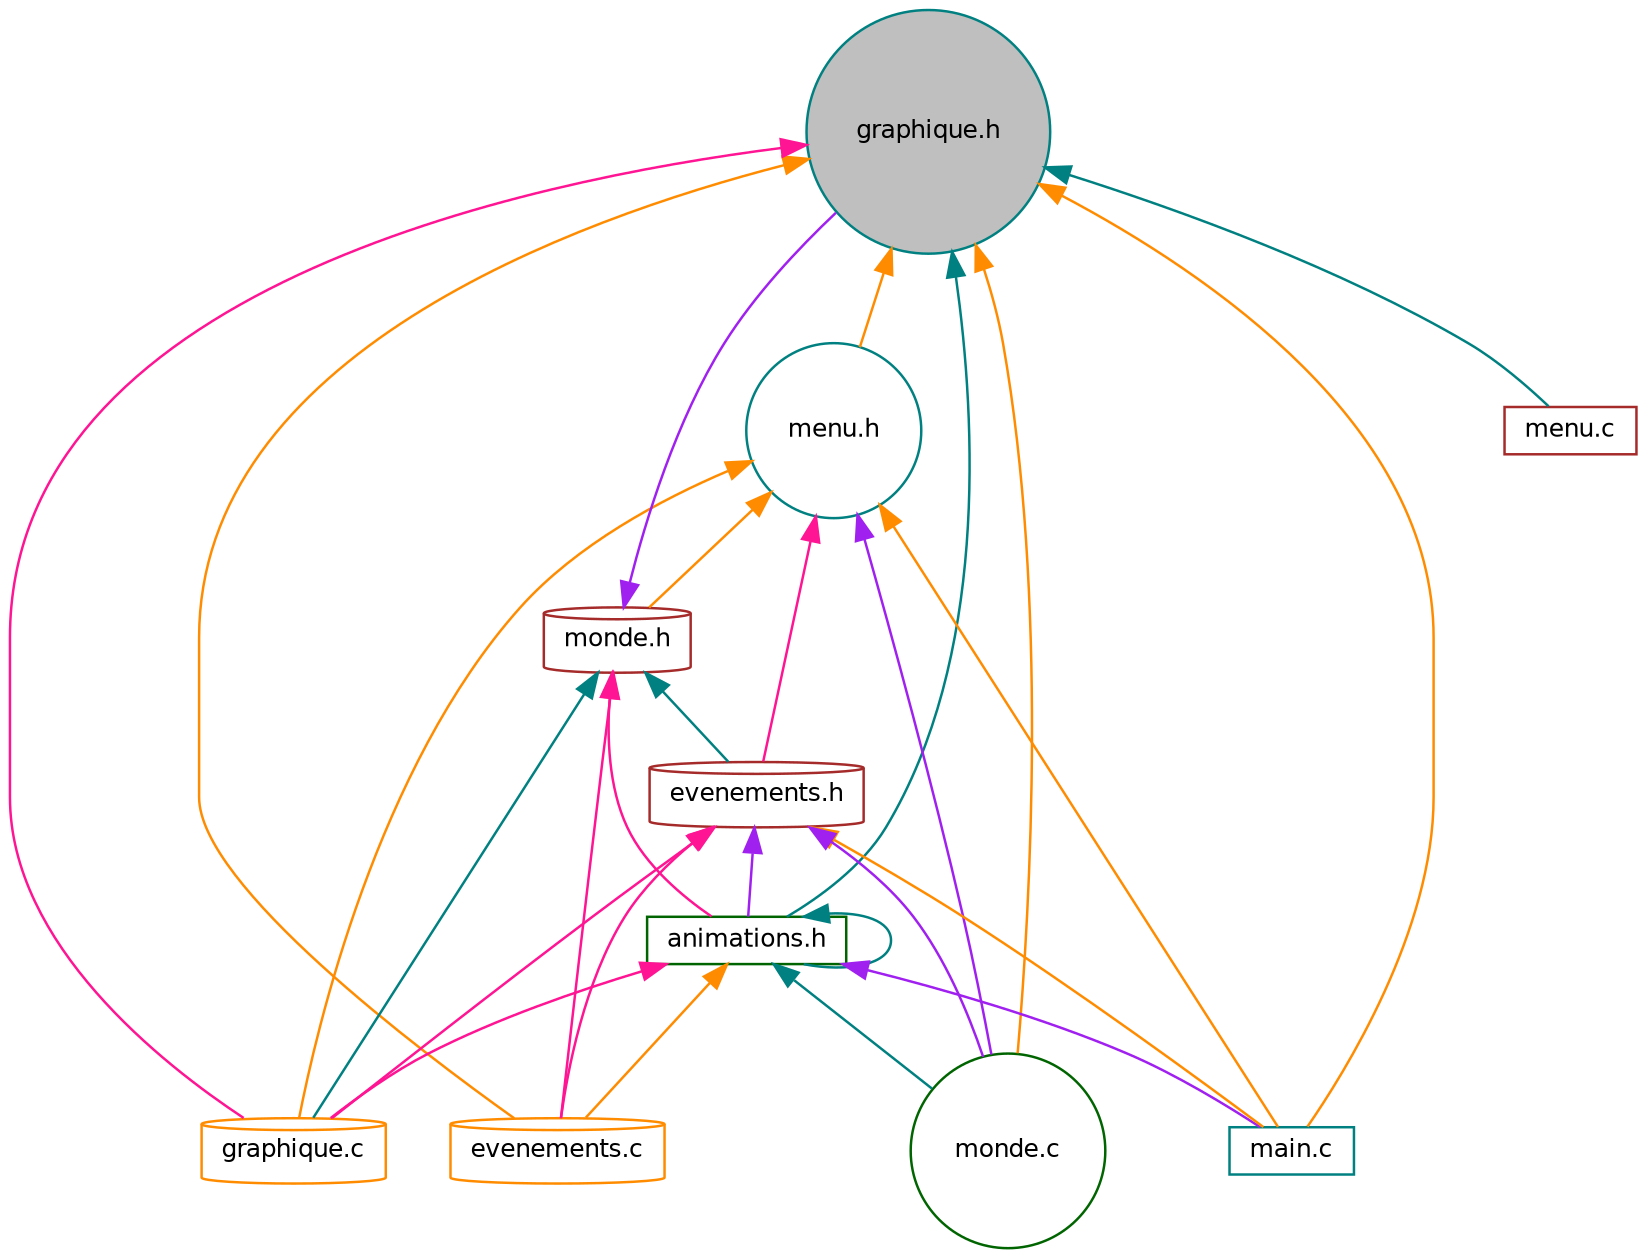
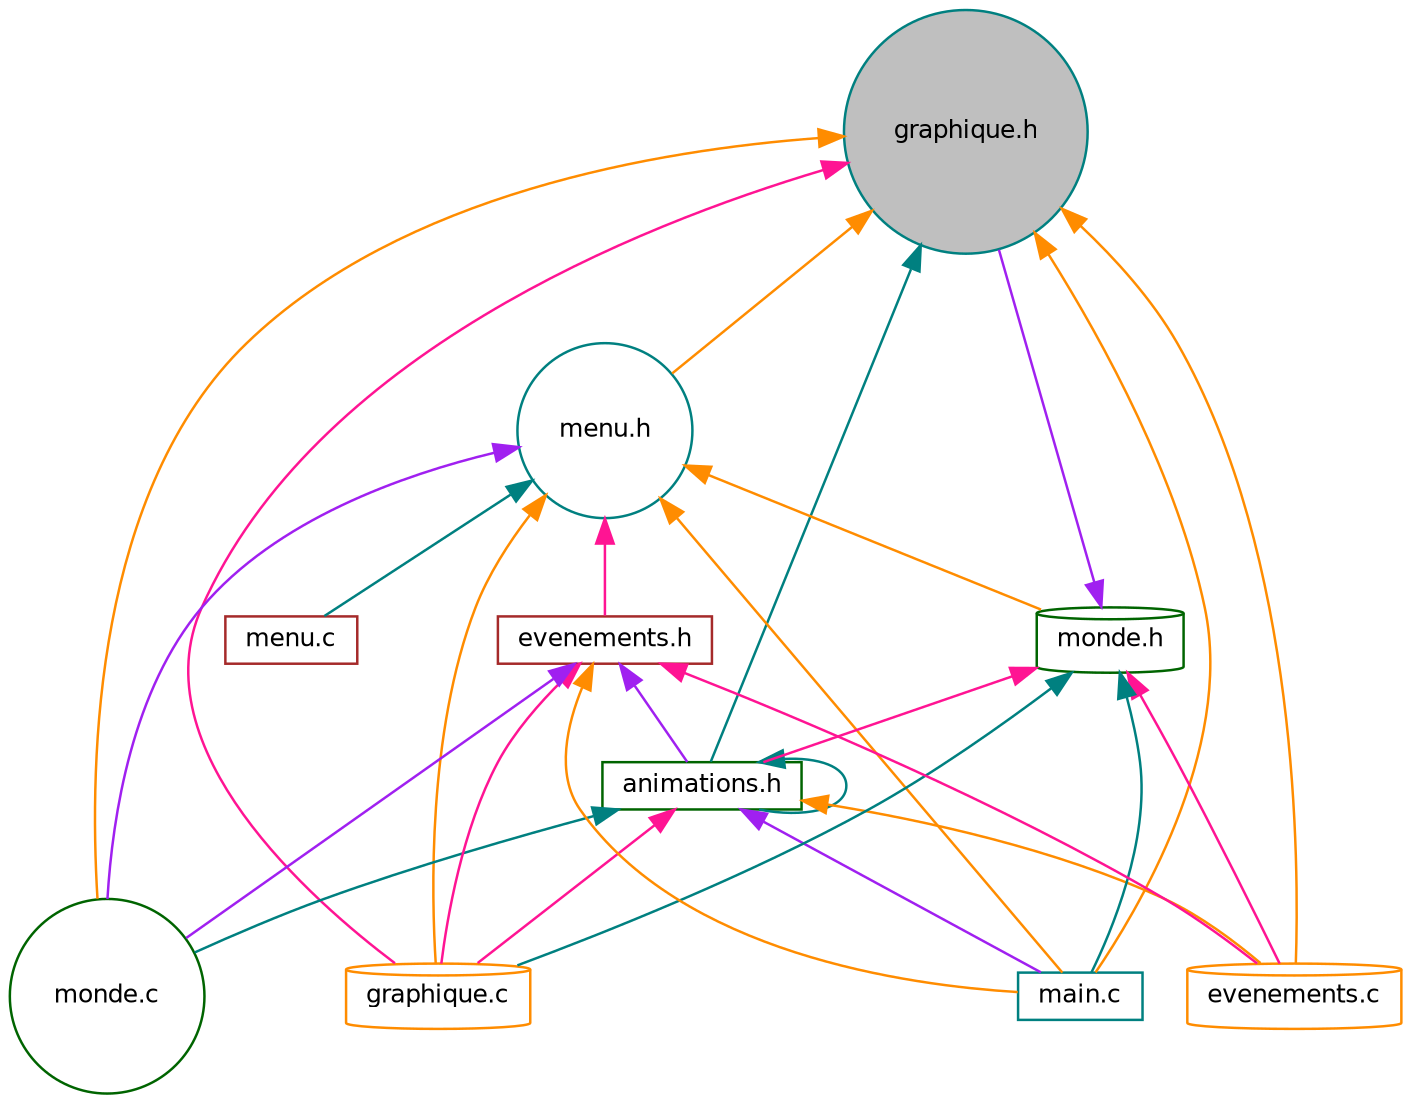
(1320, 269) -> (417, 555)
(617, 640) -> (1110, 640)
(696, 727) -> (1137, 838)
(757, 795) -> (605, 640)
